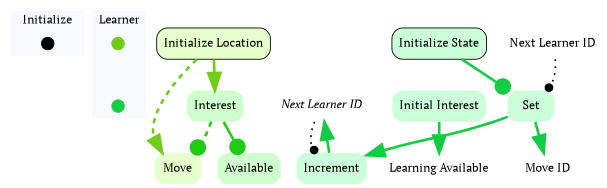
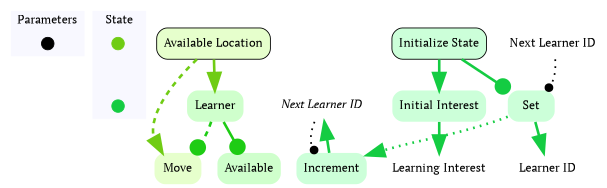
(48, 20) -> (48, 20)
(119, 20) -> (119, 20)
(214, 44) -> (214, 44)
none -> (439, 66)
(215, 106) -> (215, 106)
(446, 135) -> (446, 135)
(439, 169) -> (439, 169)
(548, 169) -> (548, 169)
